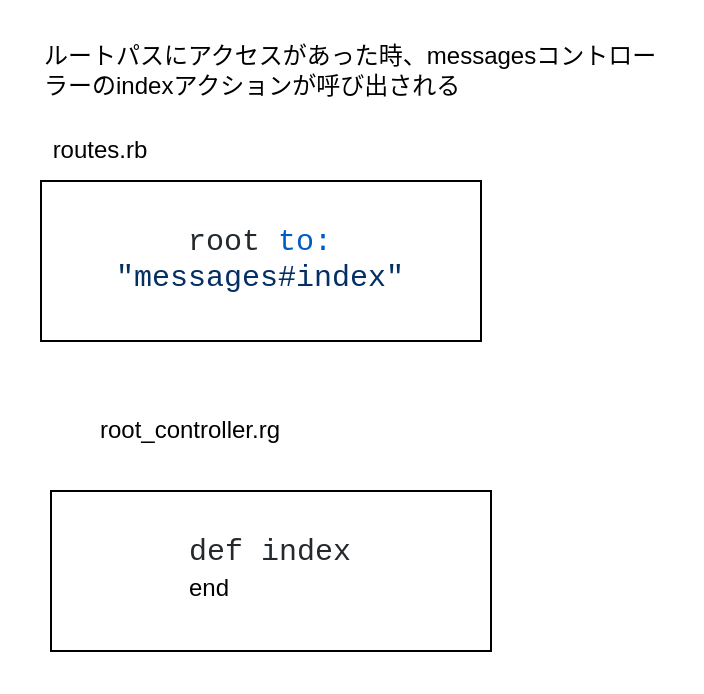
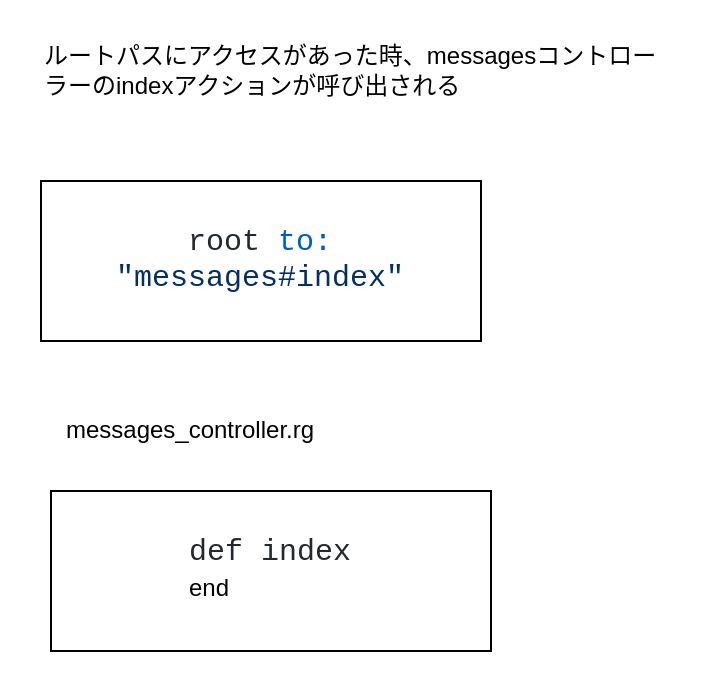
(101, 151) -> none
(191, 431) -> (191, 431)
